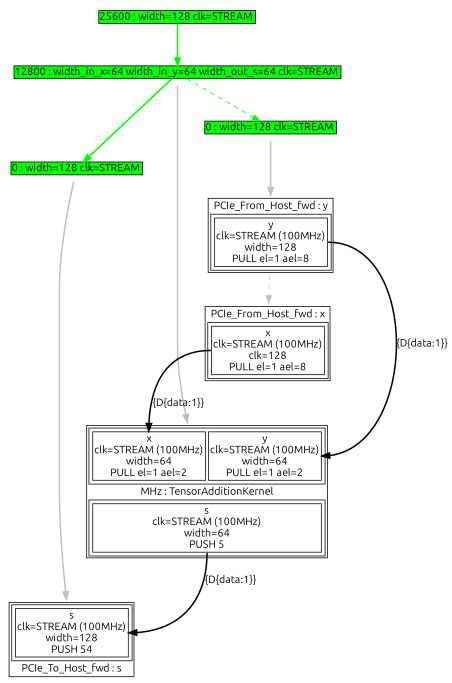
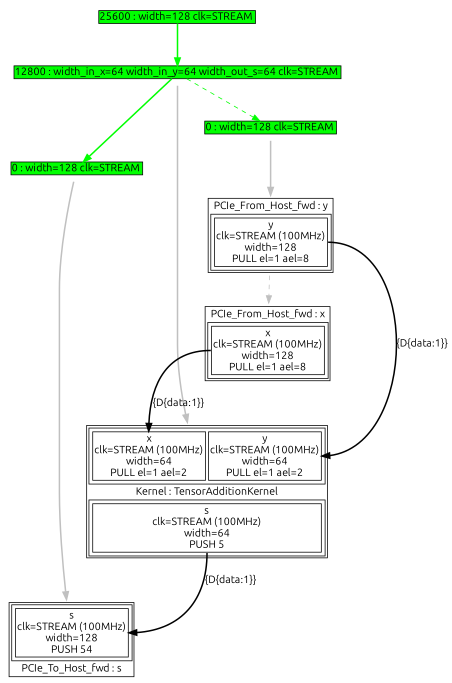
(268, 356) -> (268, 356)
(207, 492) -> (207, 492)
